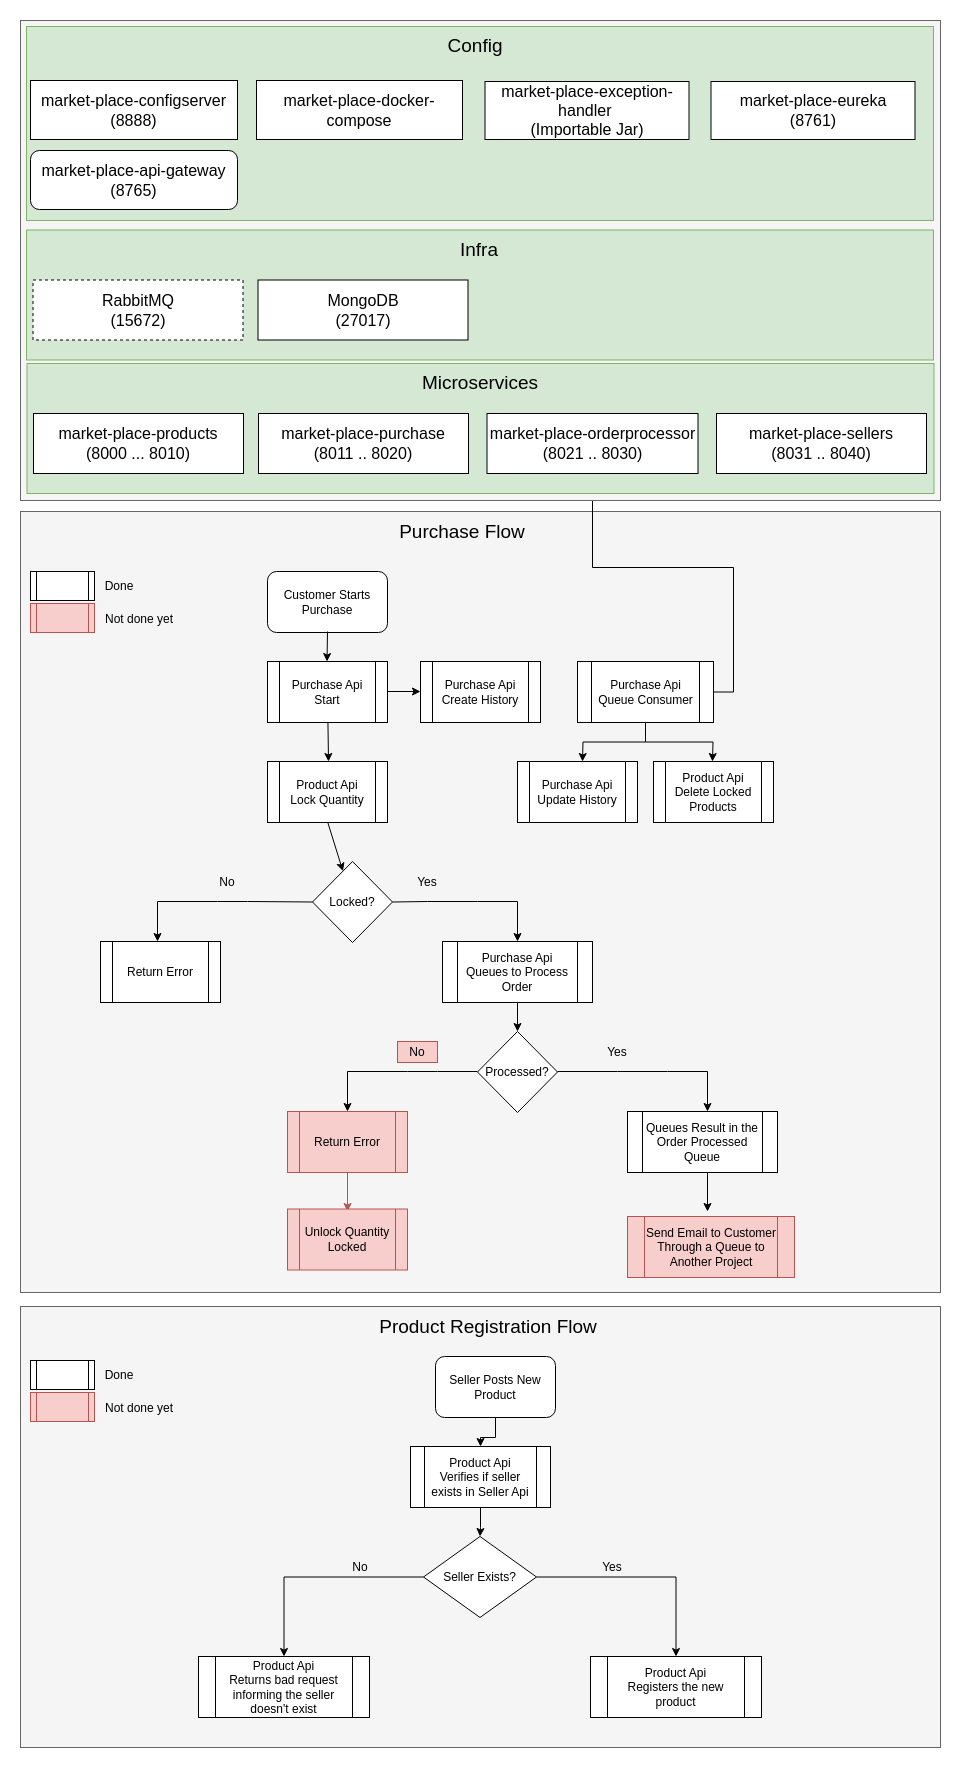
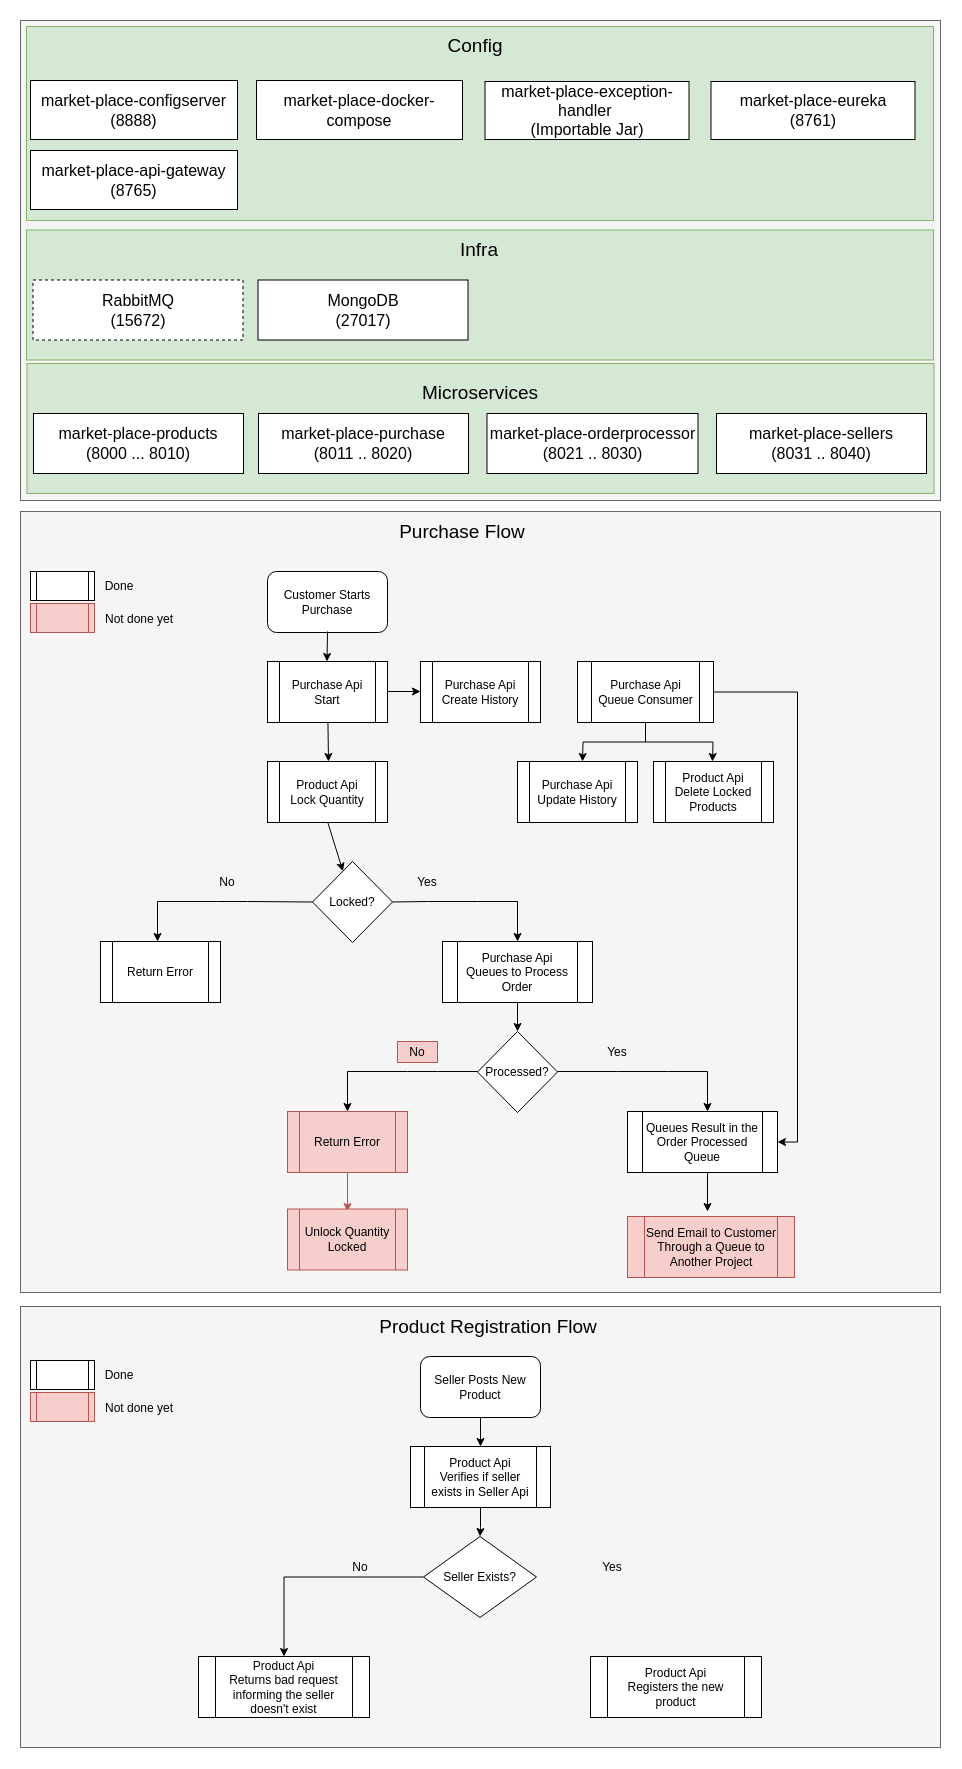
(134, 180) -> (134, 180)
(480, 384) -> (480, 394)
(693, 568) -> (798, 890)
(496, 1387) -> (481, 1387)
(643, 1577) -> none
